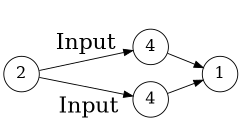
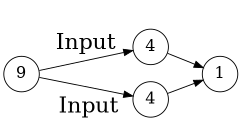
(22, 74) -> (22, 74)
